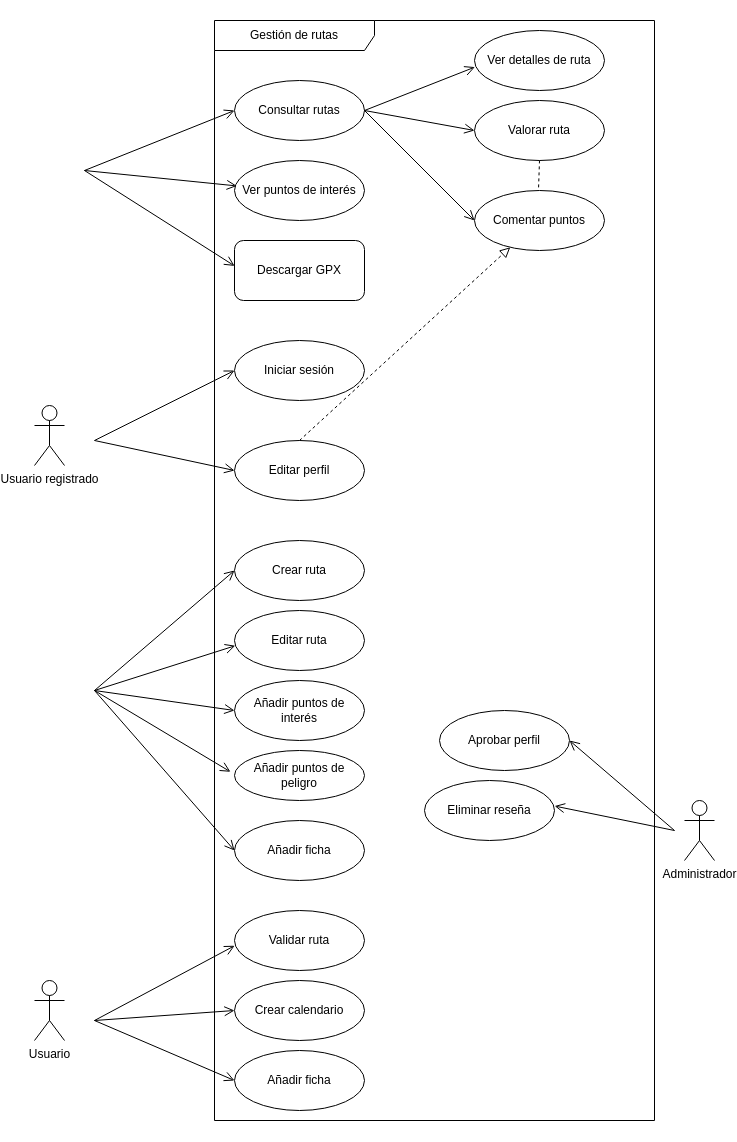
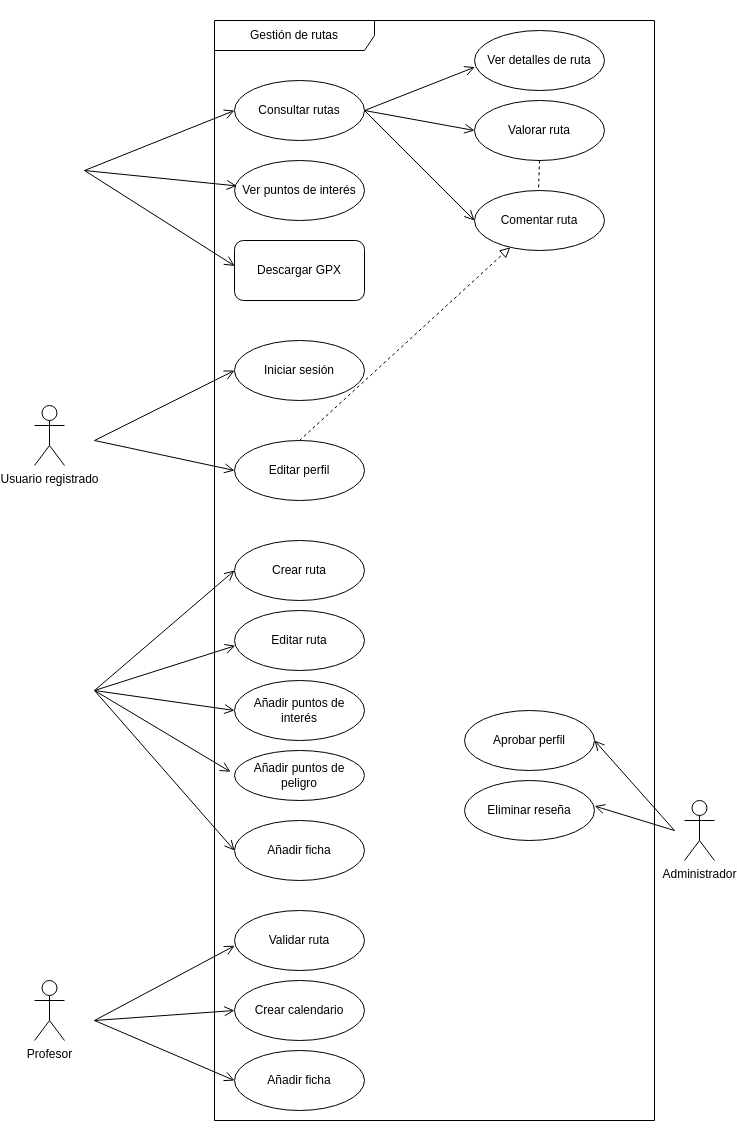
(540, 221) -> (540, 221)
(505, 741) -> (530, 741)
(490, 811) -> (530, 811)
(50, 1055) -> (50, 1055)
